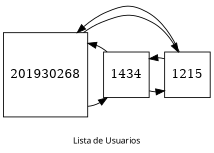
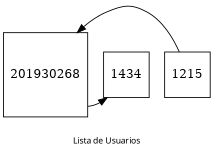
(132, 15) -> none
(102, 48) -> none
(161, 58) -> none
(153, 92) -> none
